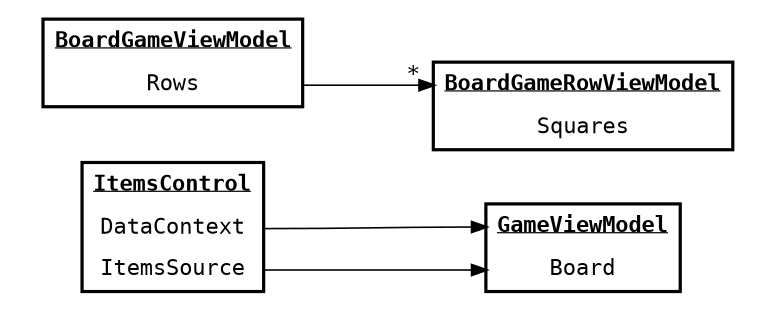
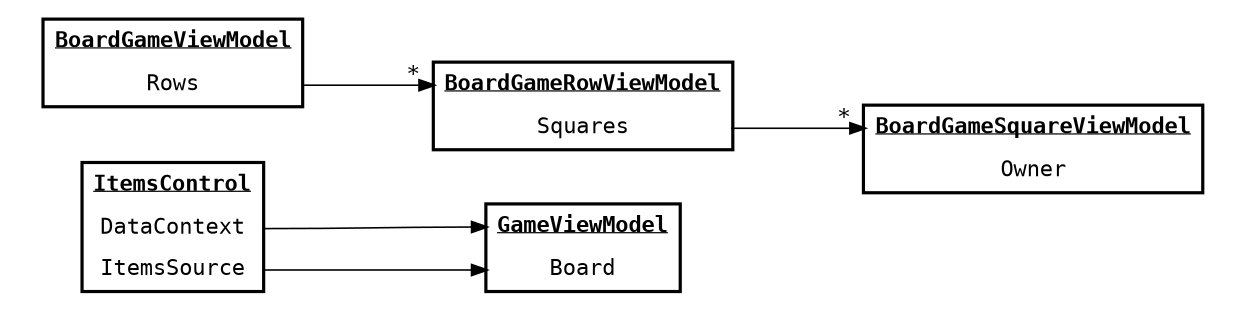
none -> (1033, 149)
